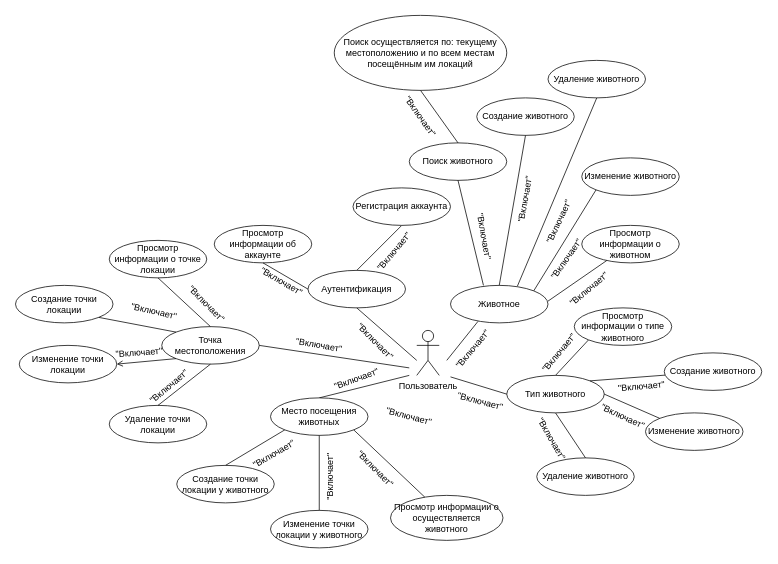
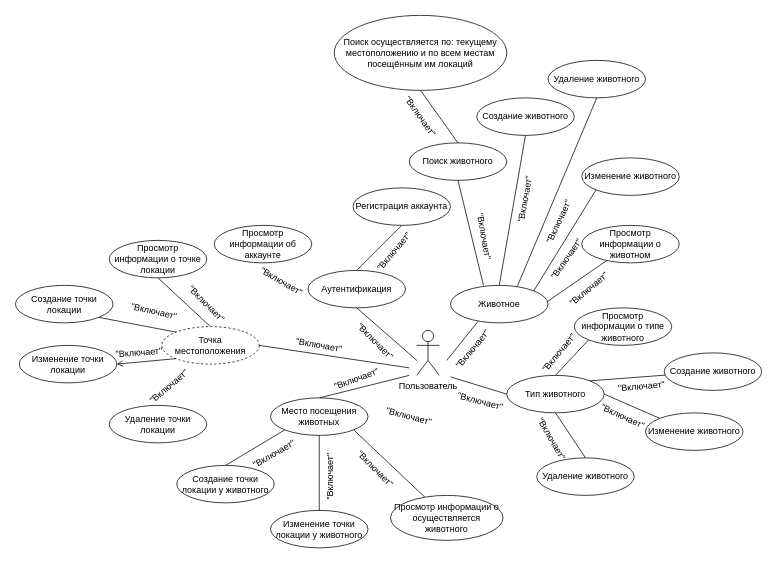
(285, 276) -> none
(210, 345) -> (210, 345)
(184, 385) -> none
